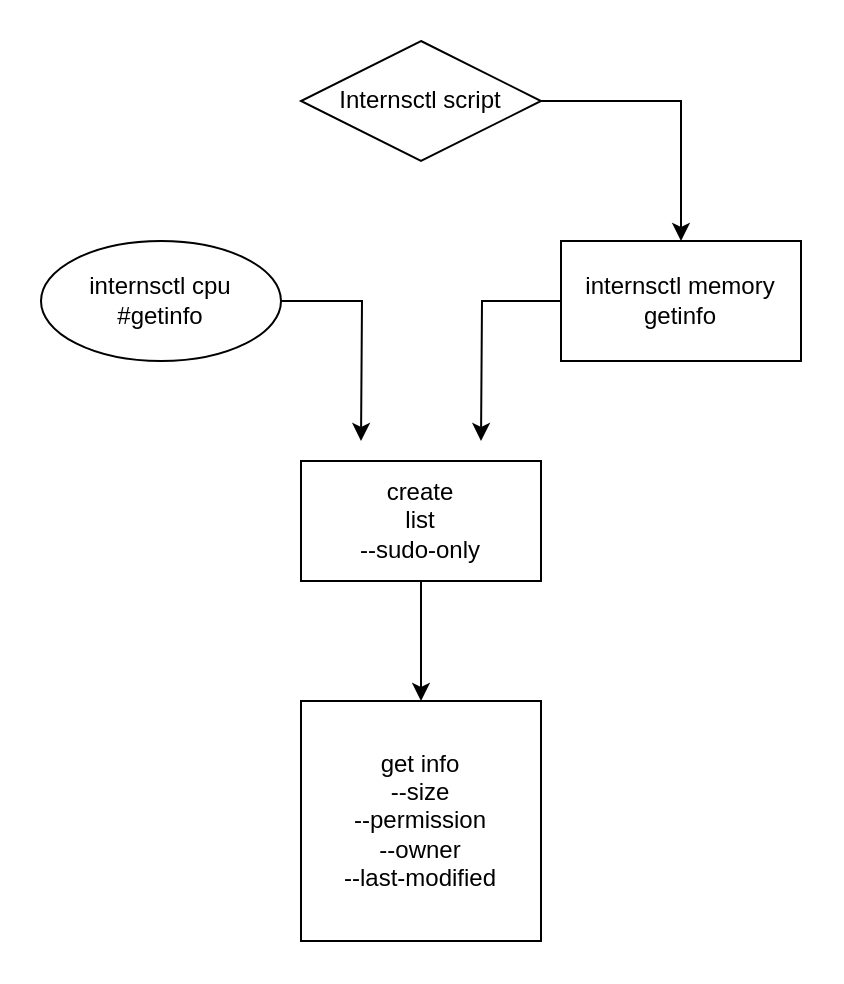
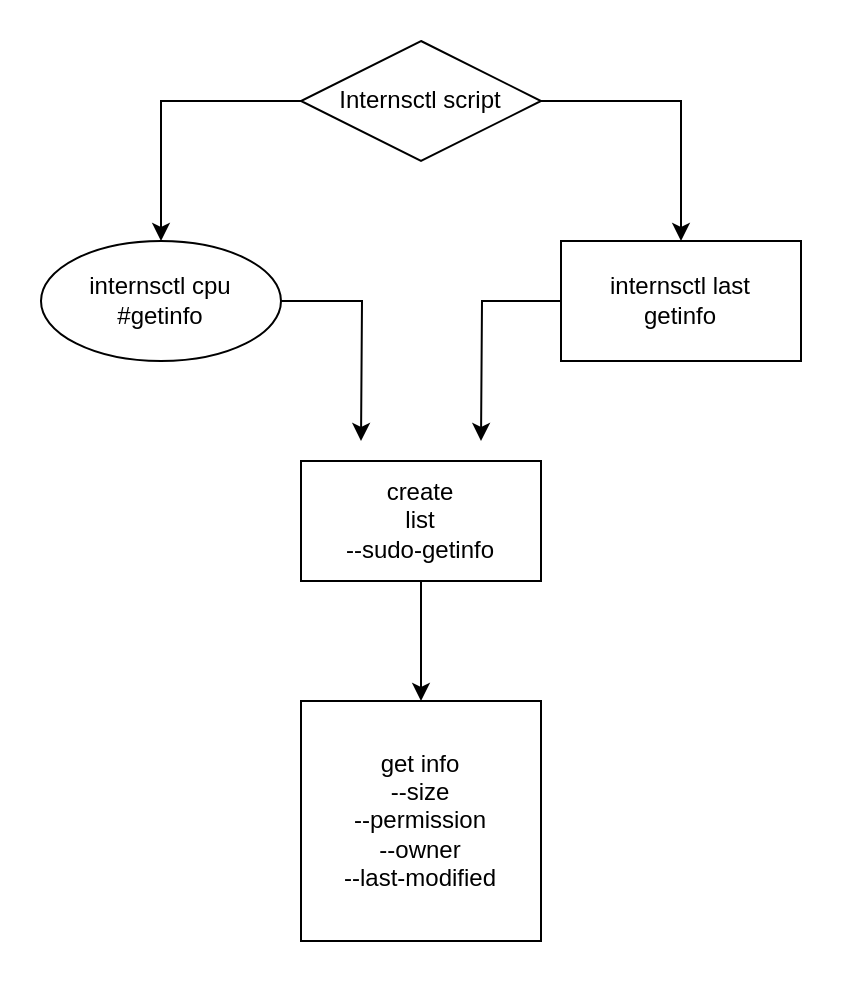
none -> (168, 101)
(681, 301) -> (681, 301)
(421, 521) -> (421, 521)
